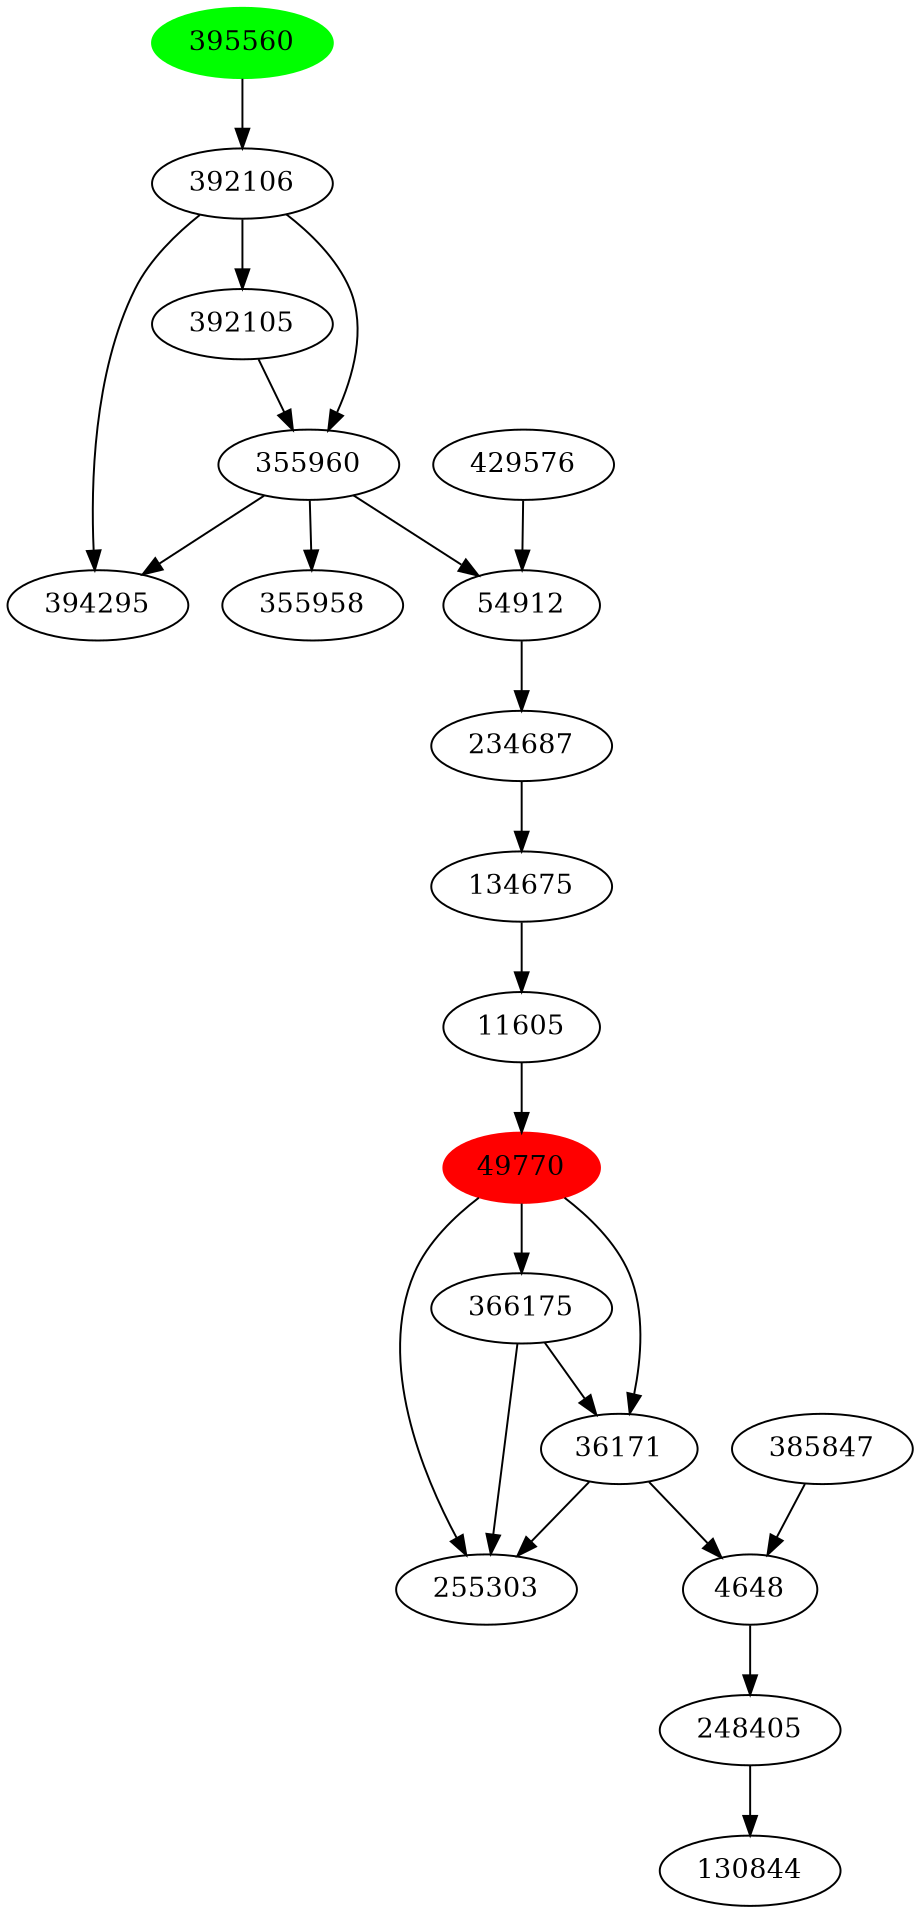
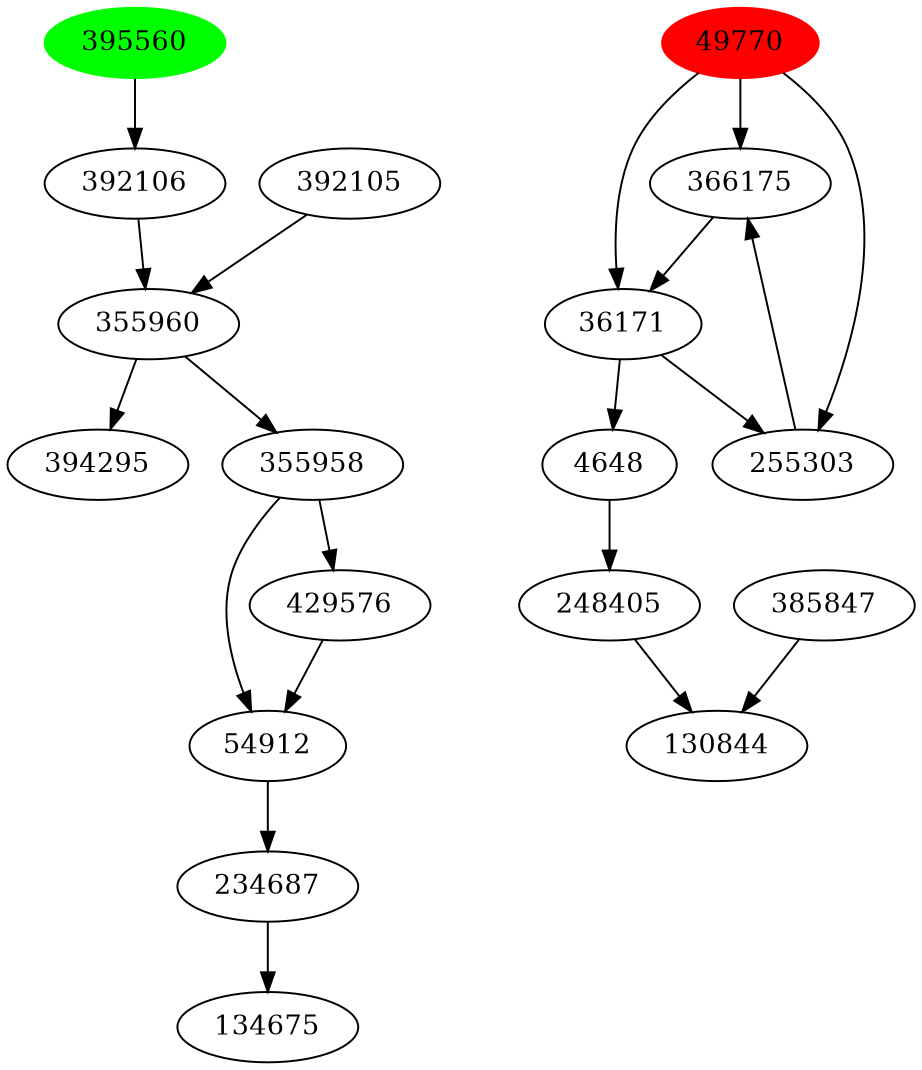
(242, 244) -> none
(108, 368) -> none
none -> (324, 525)
(407, 530) -> (228, 589)
(522, 1027) -> none
(505, 1439) -> (774, 334)
(791, 1511) -> (777, 668)
